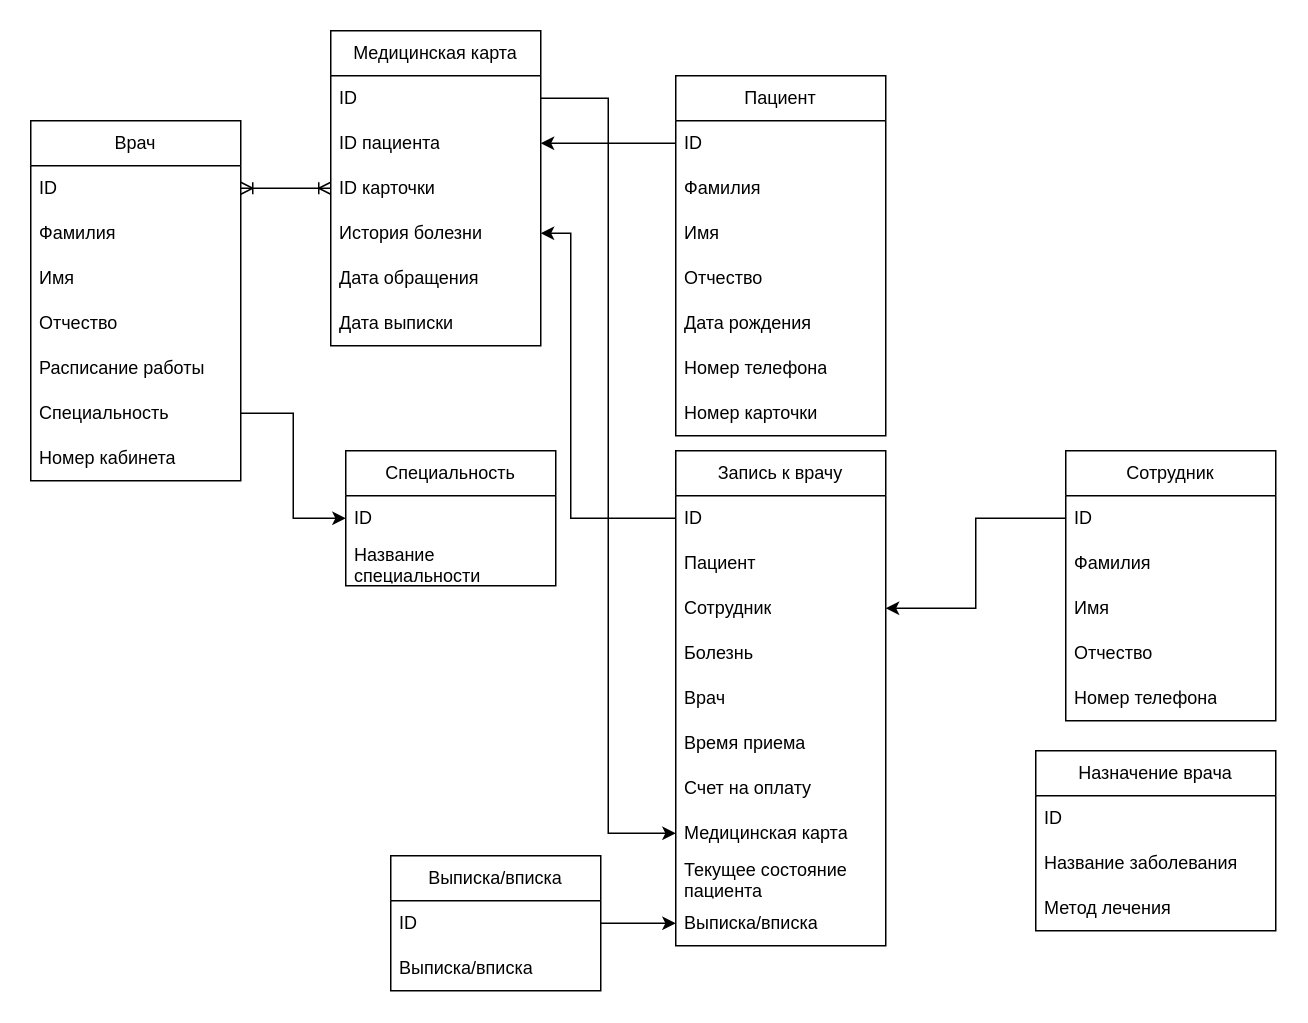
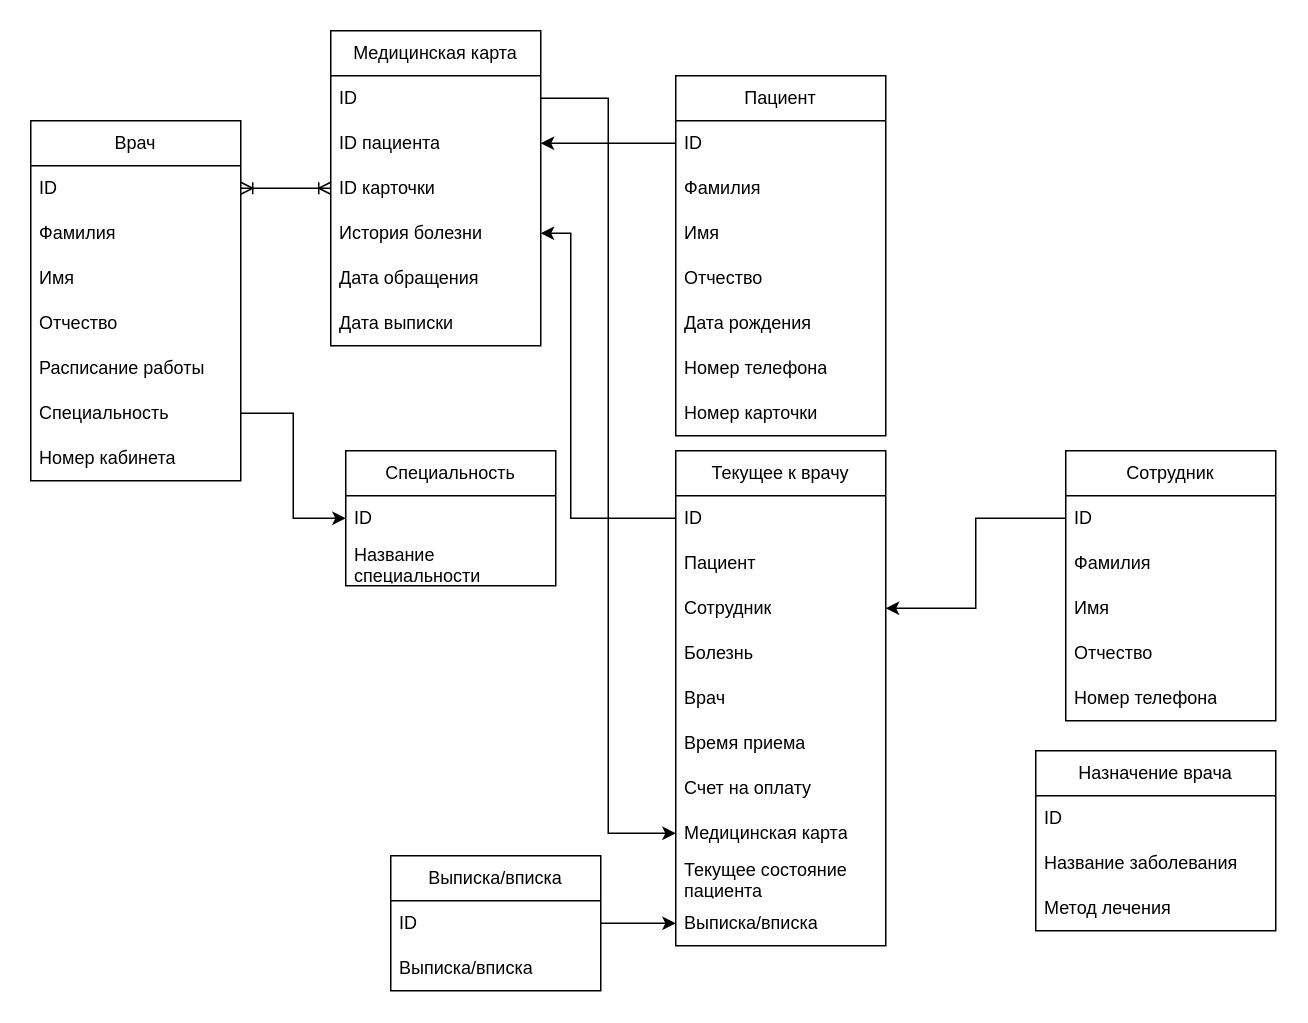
(781, 473) -> (781, 473)
